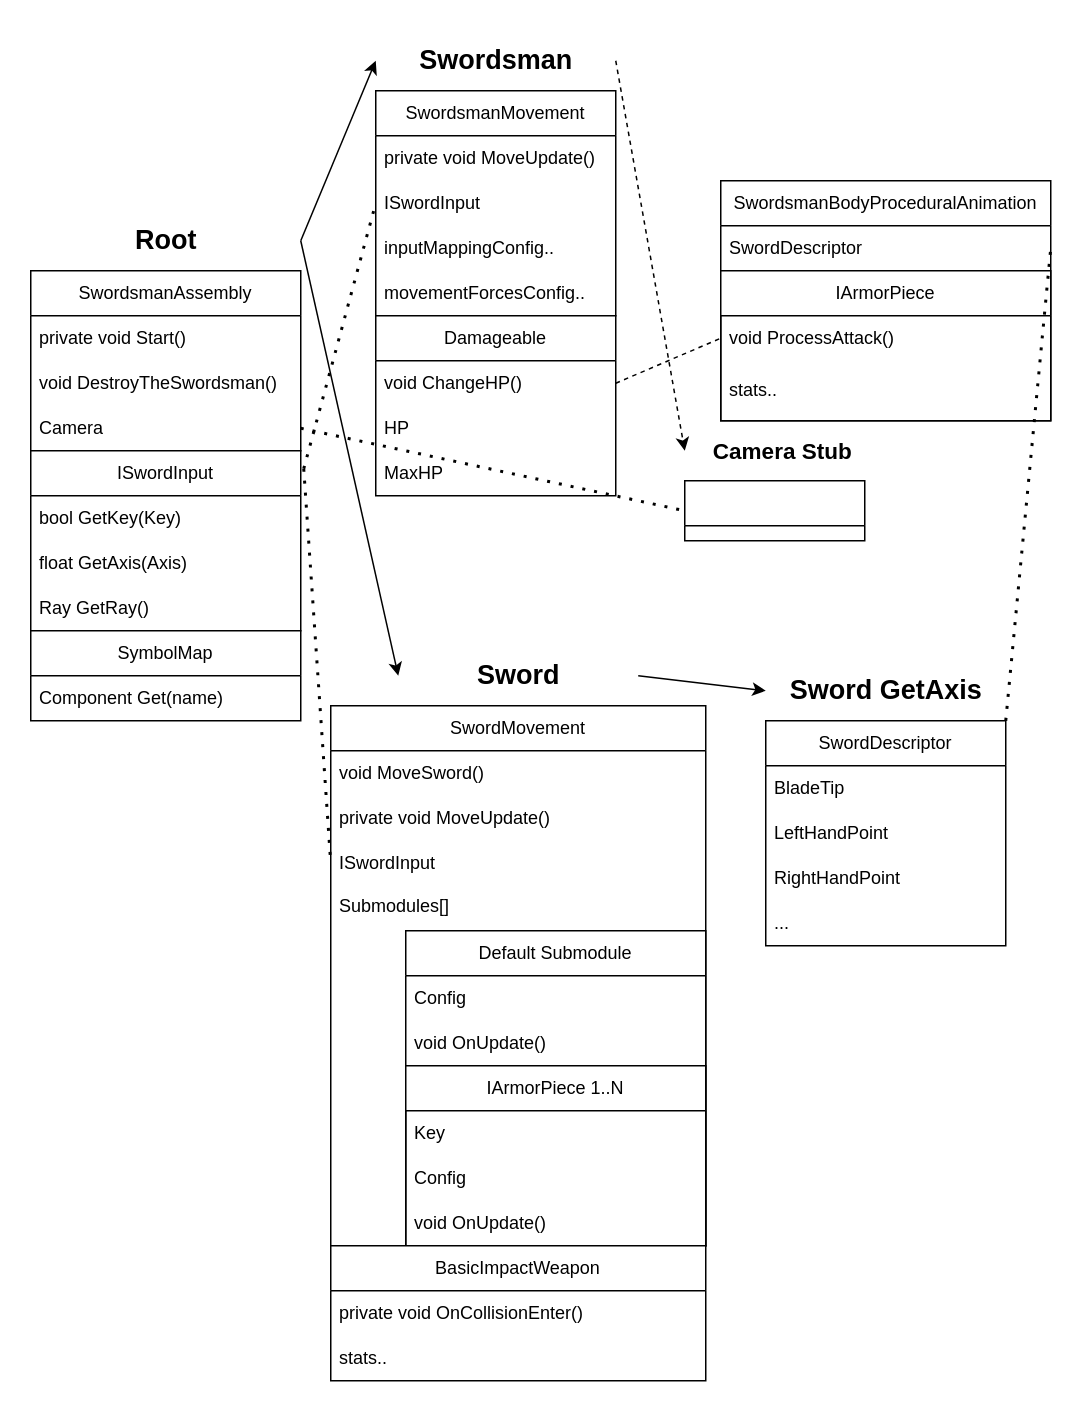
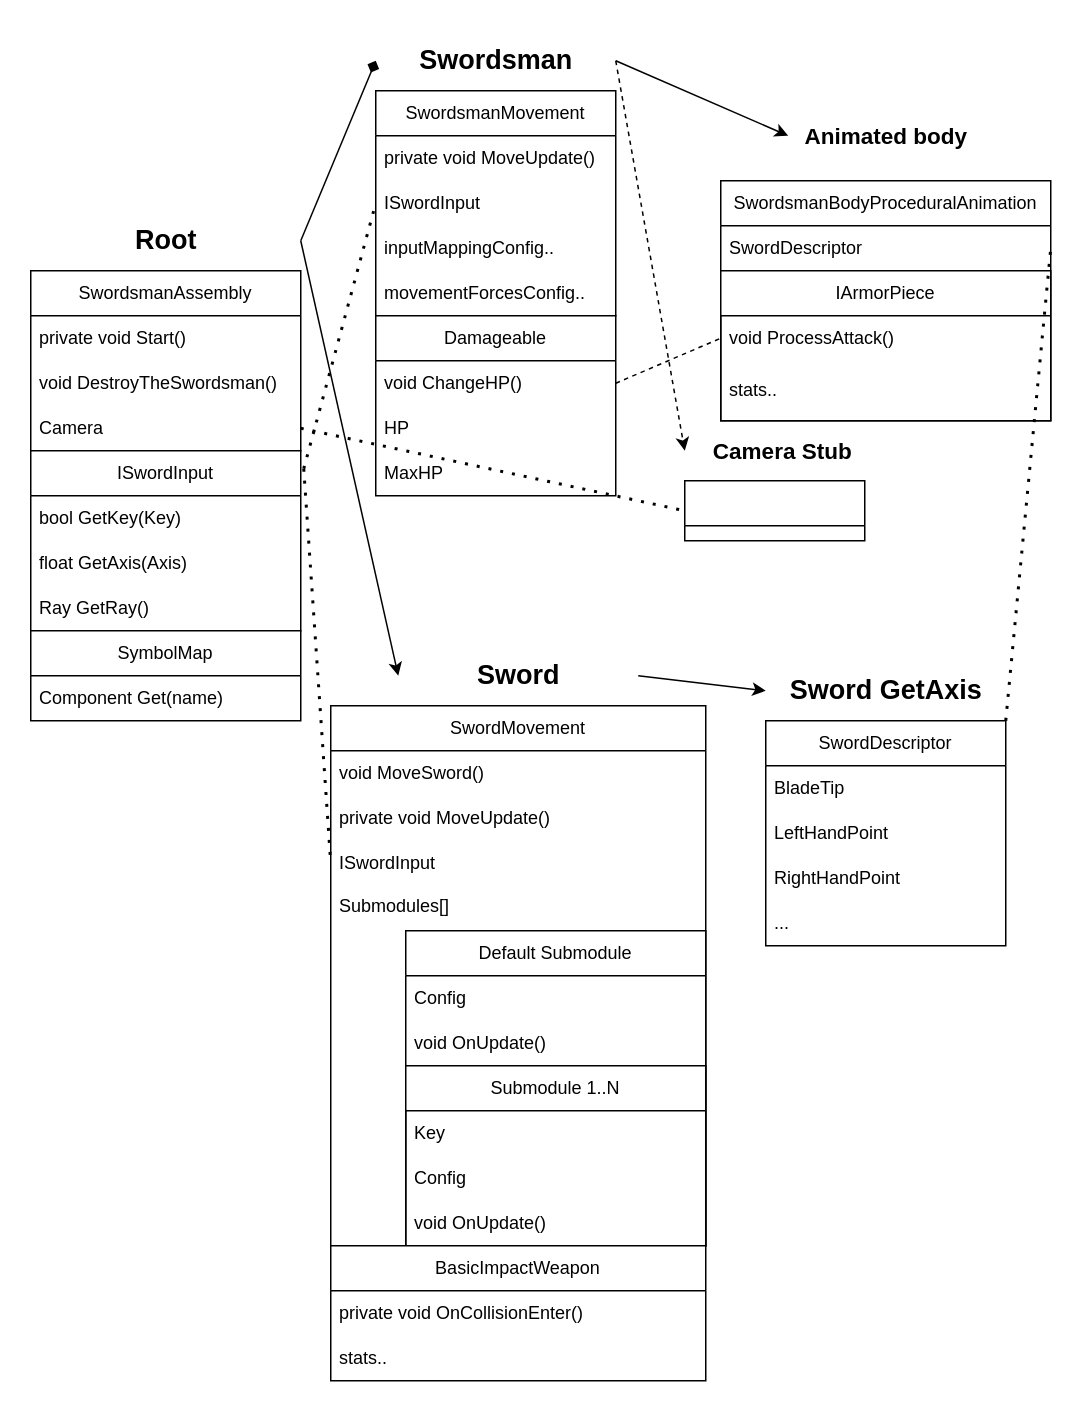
(371, 71) -> (371, 72)
none -> (699, 97)
none -> (886, 136)
(556, 1088) -> (556, 1088)
